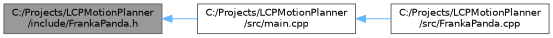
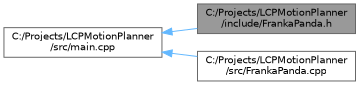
(185, 19) -> (185, 30)
